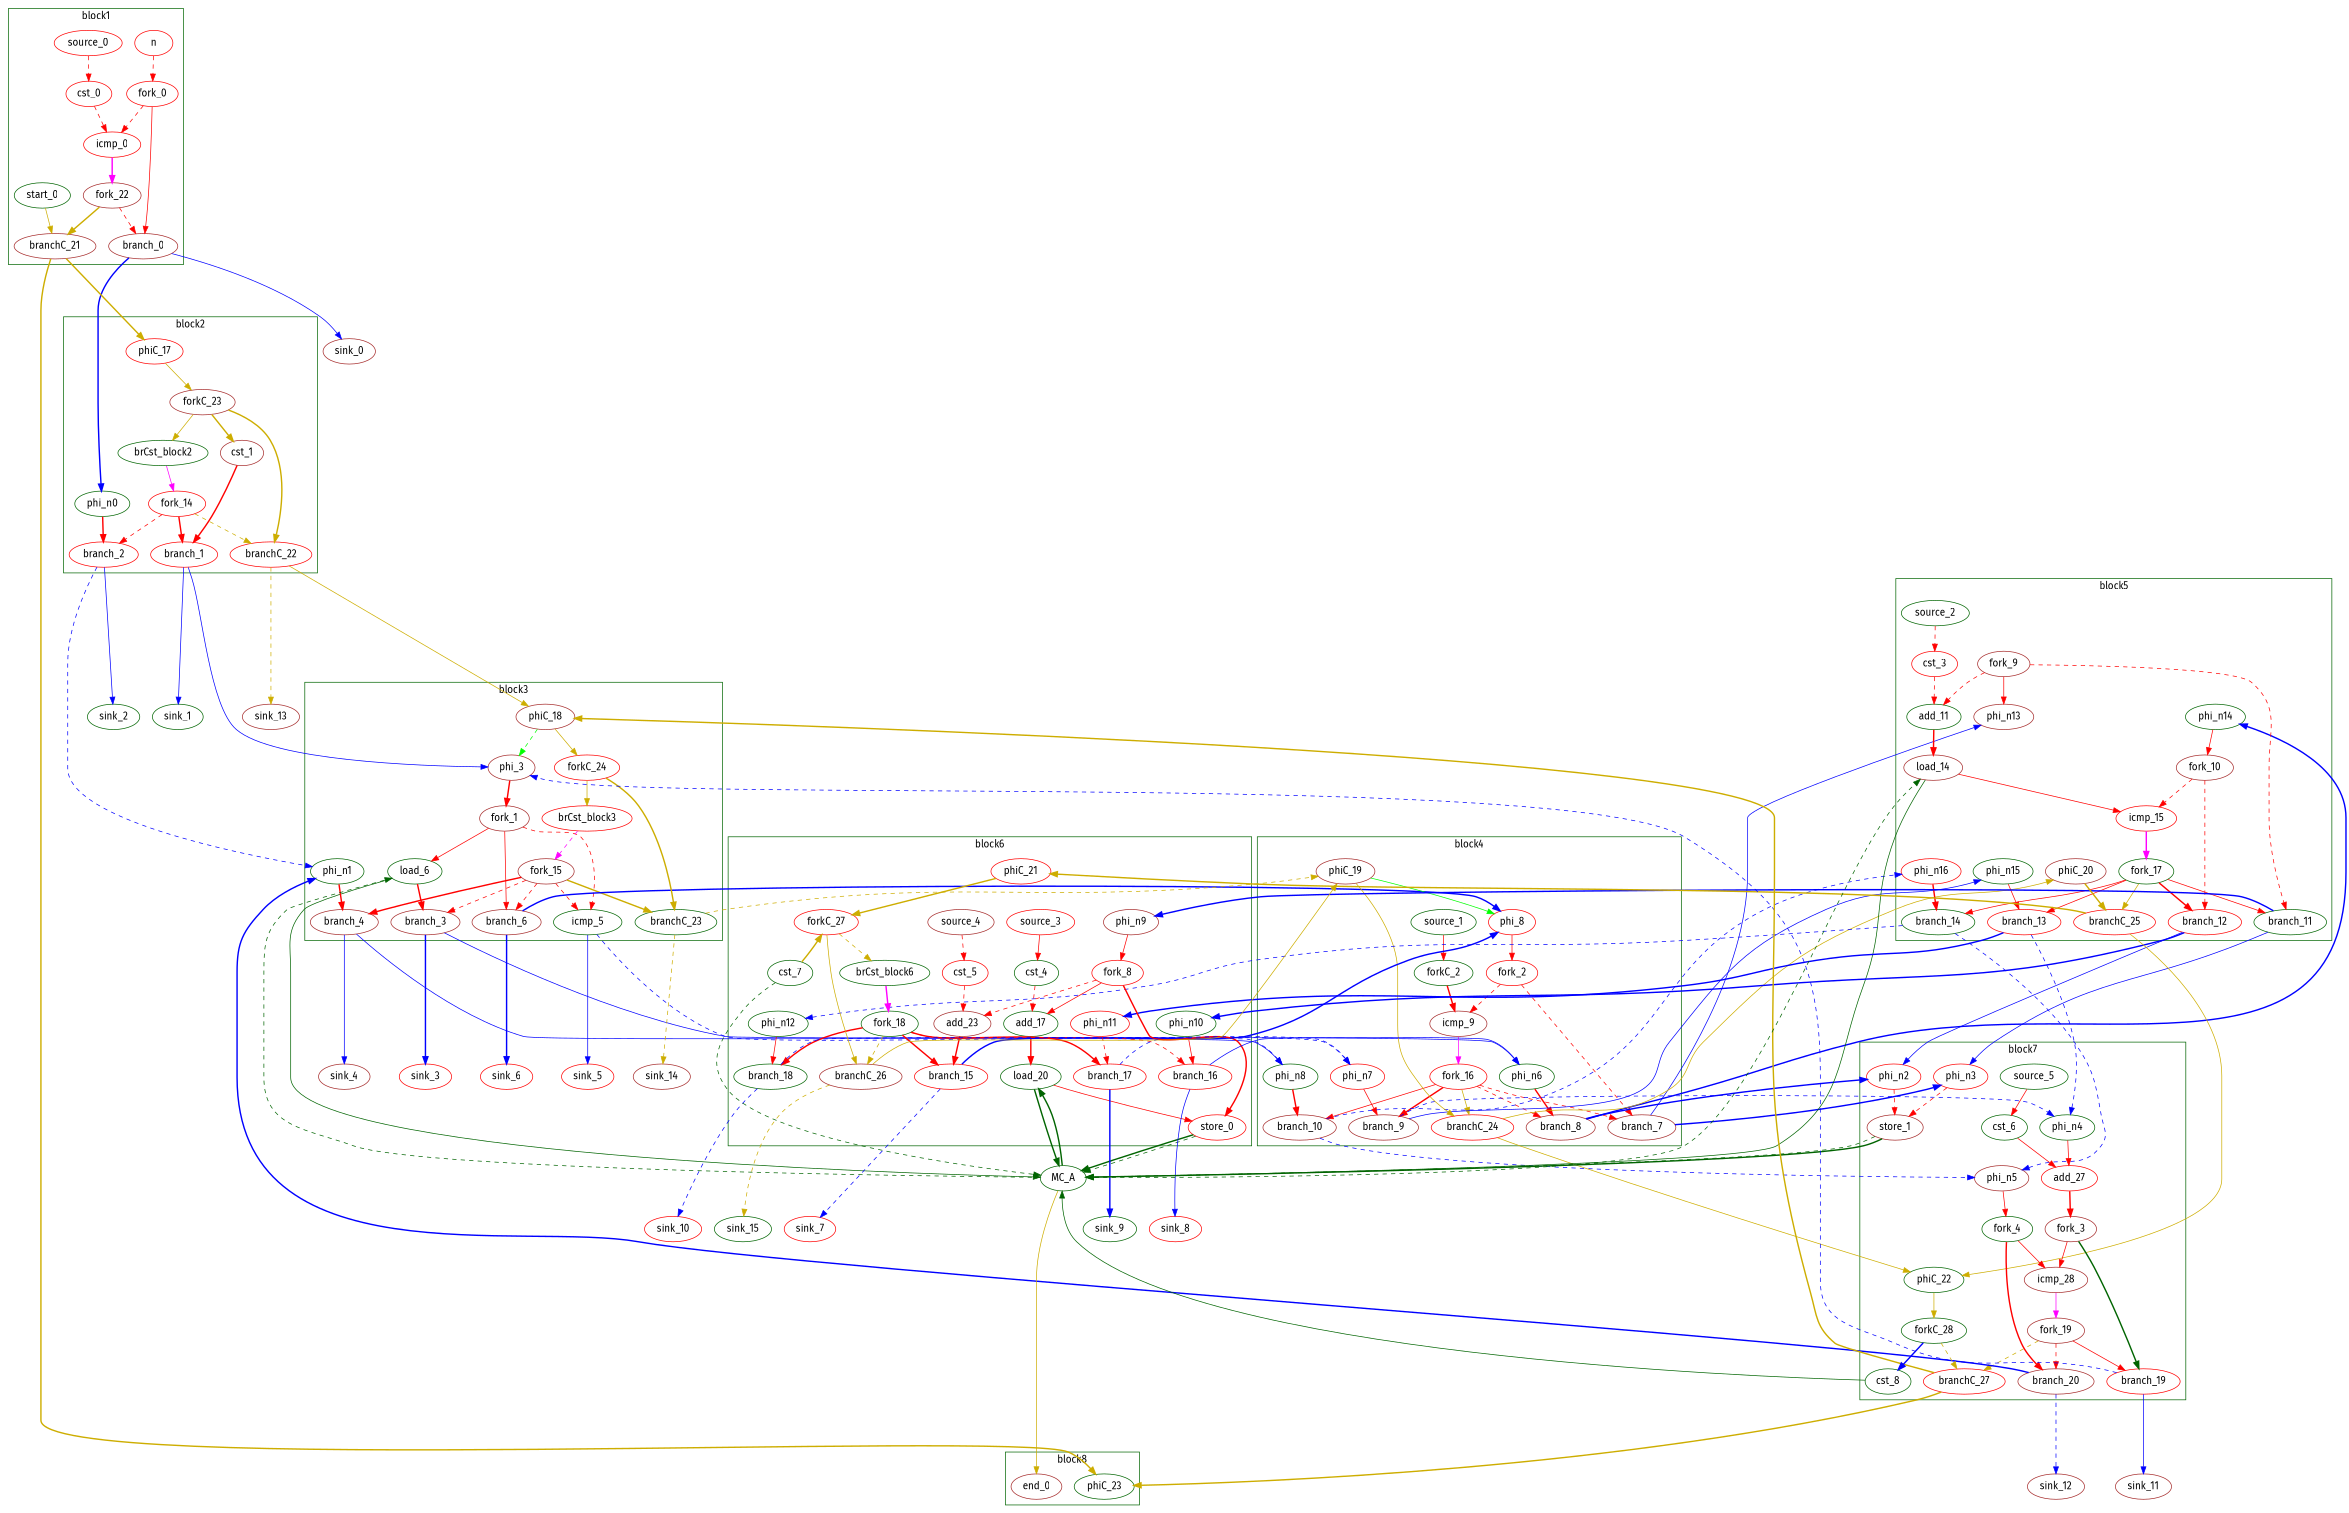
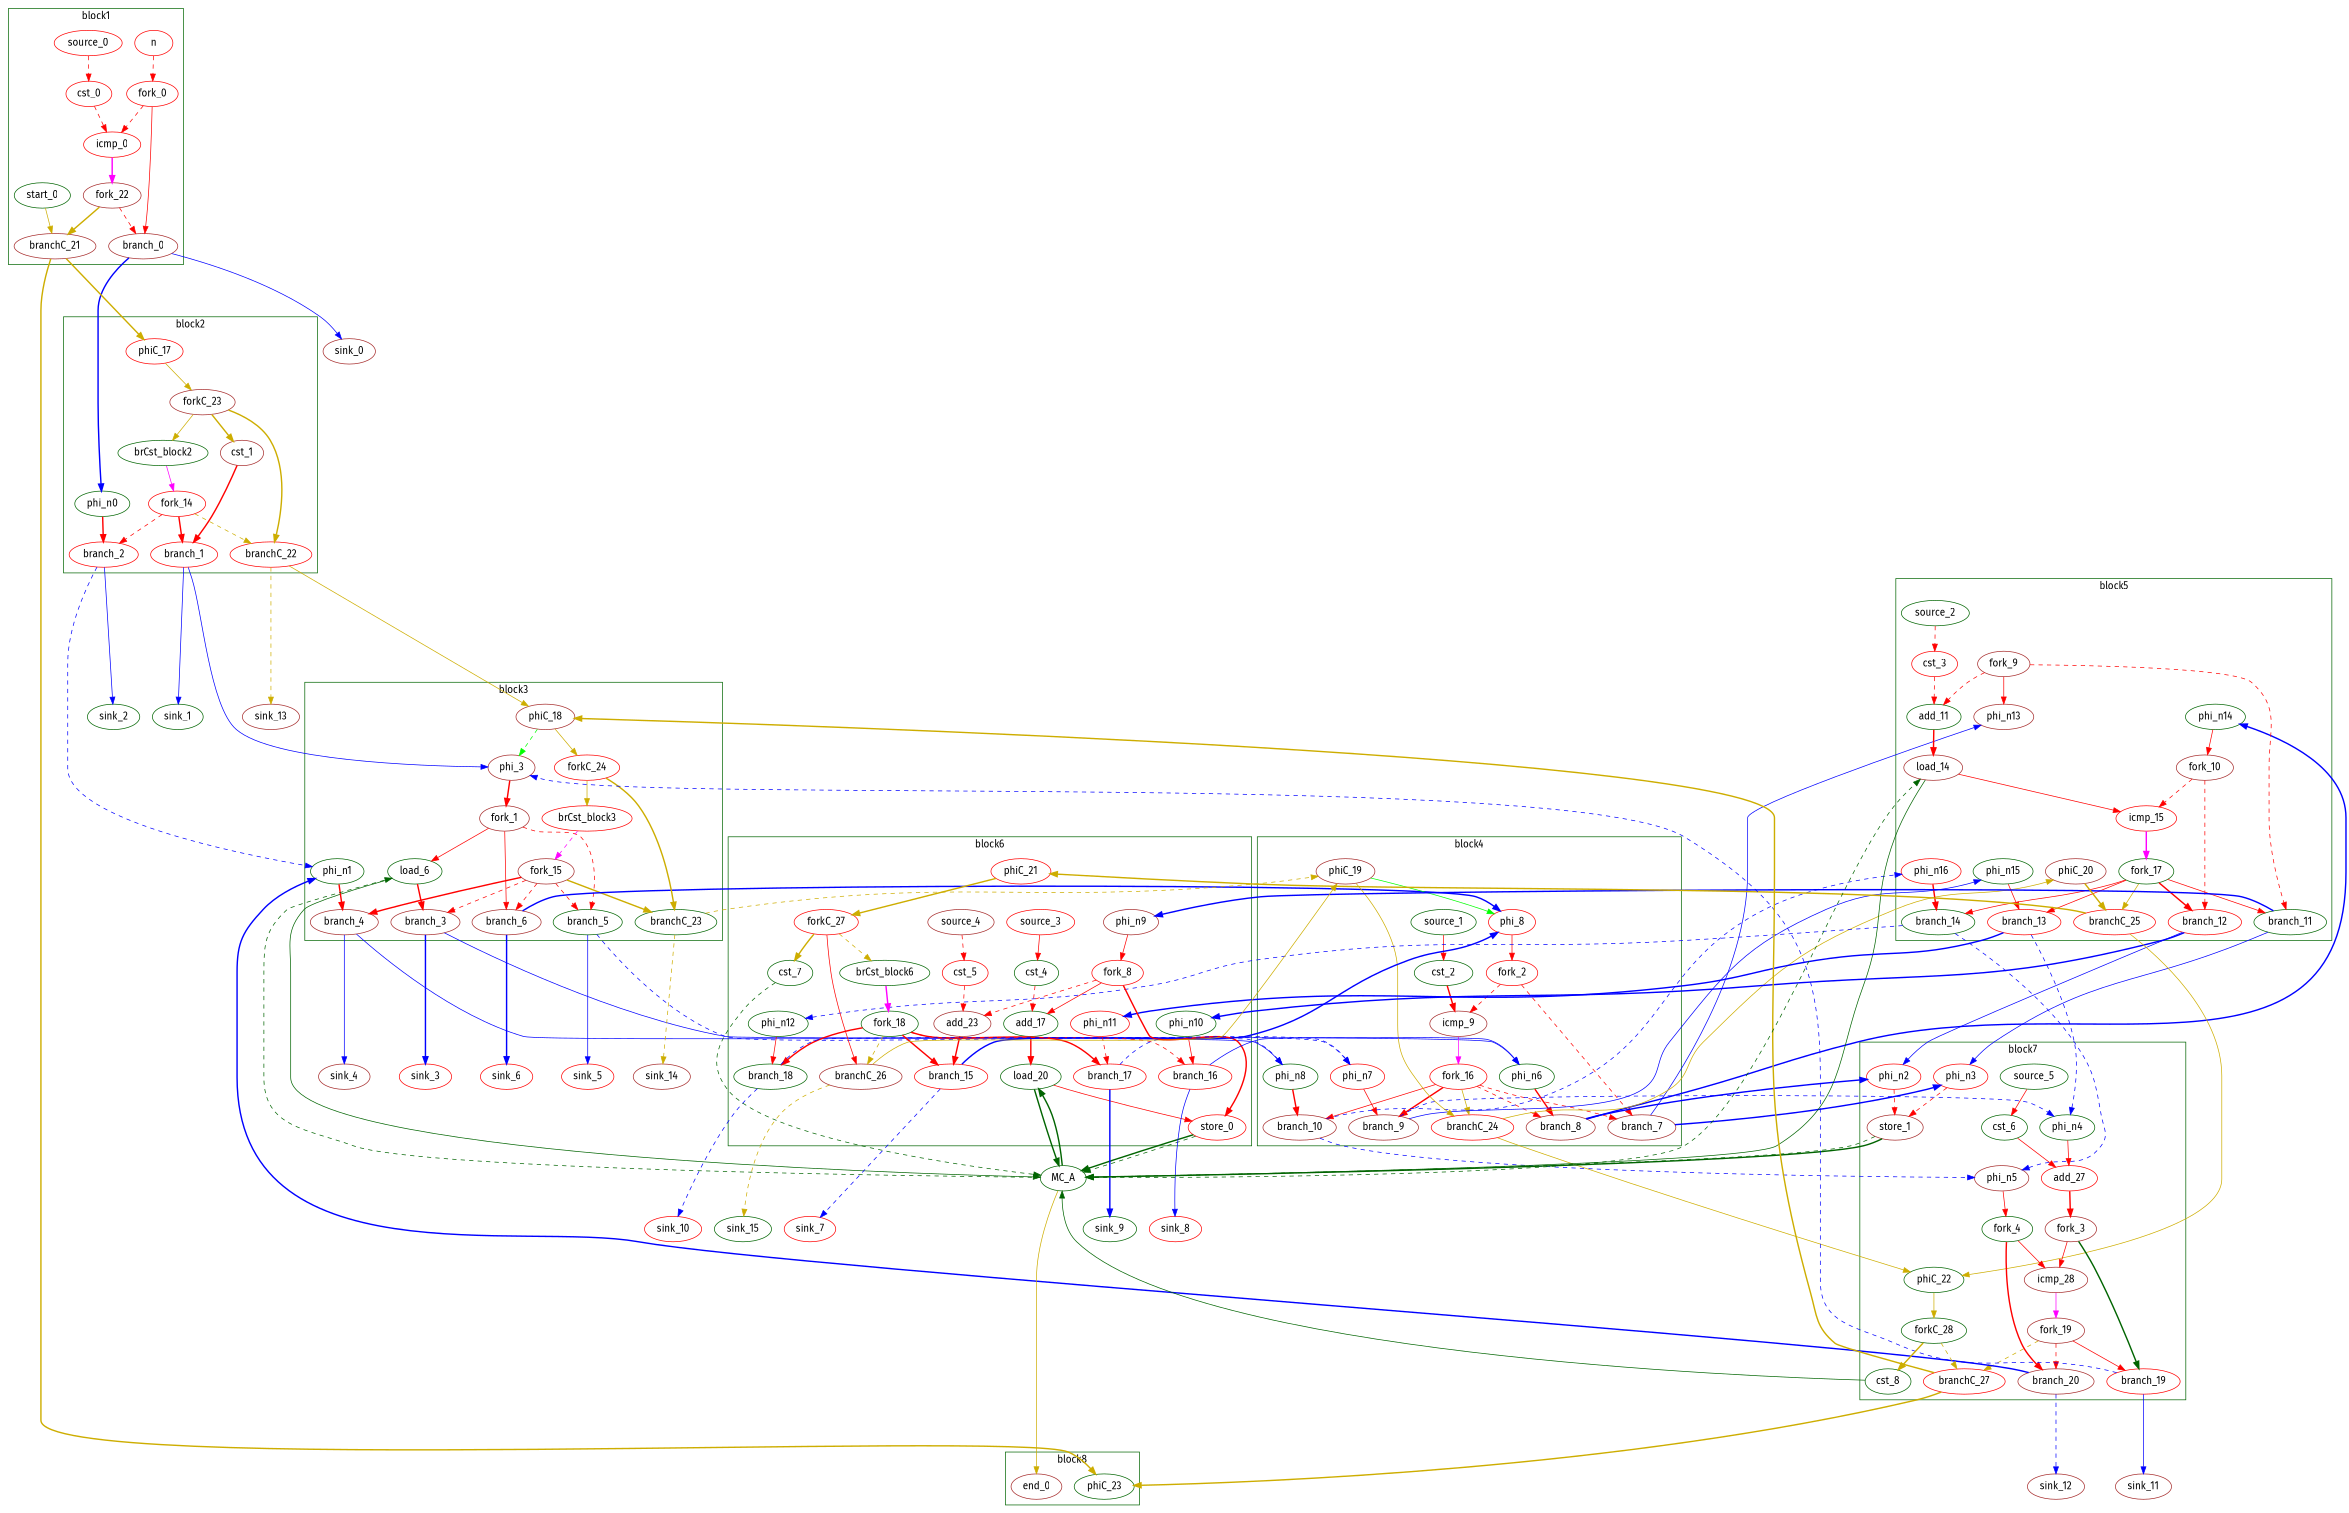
(588, 922) -> (588, 922)
(810, 951) -> (806, 944)
(1444, 973) -> (1444, 973)
(836, 997) -> (836, 997)
(1913, 1354) -> (1913, 1354)
